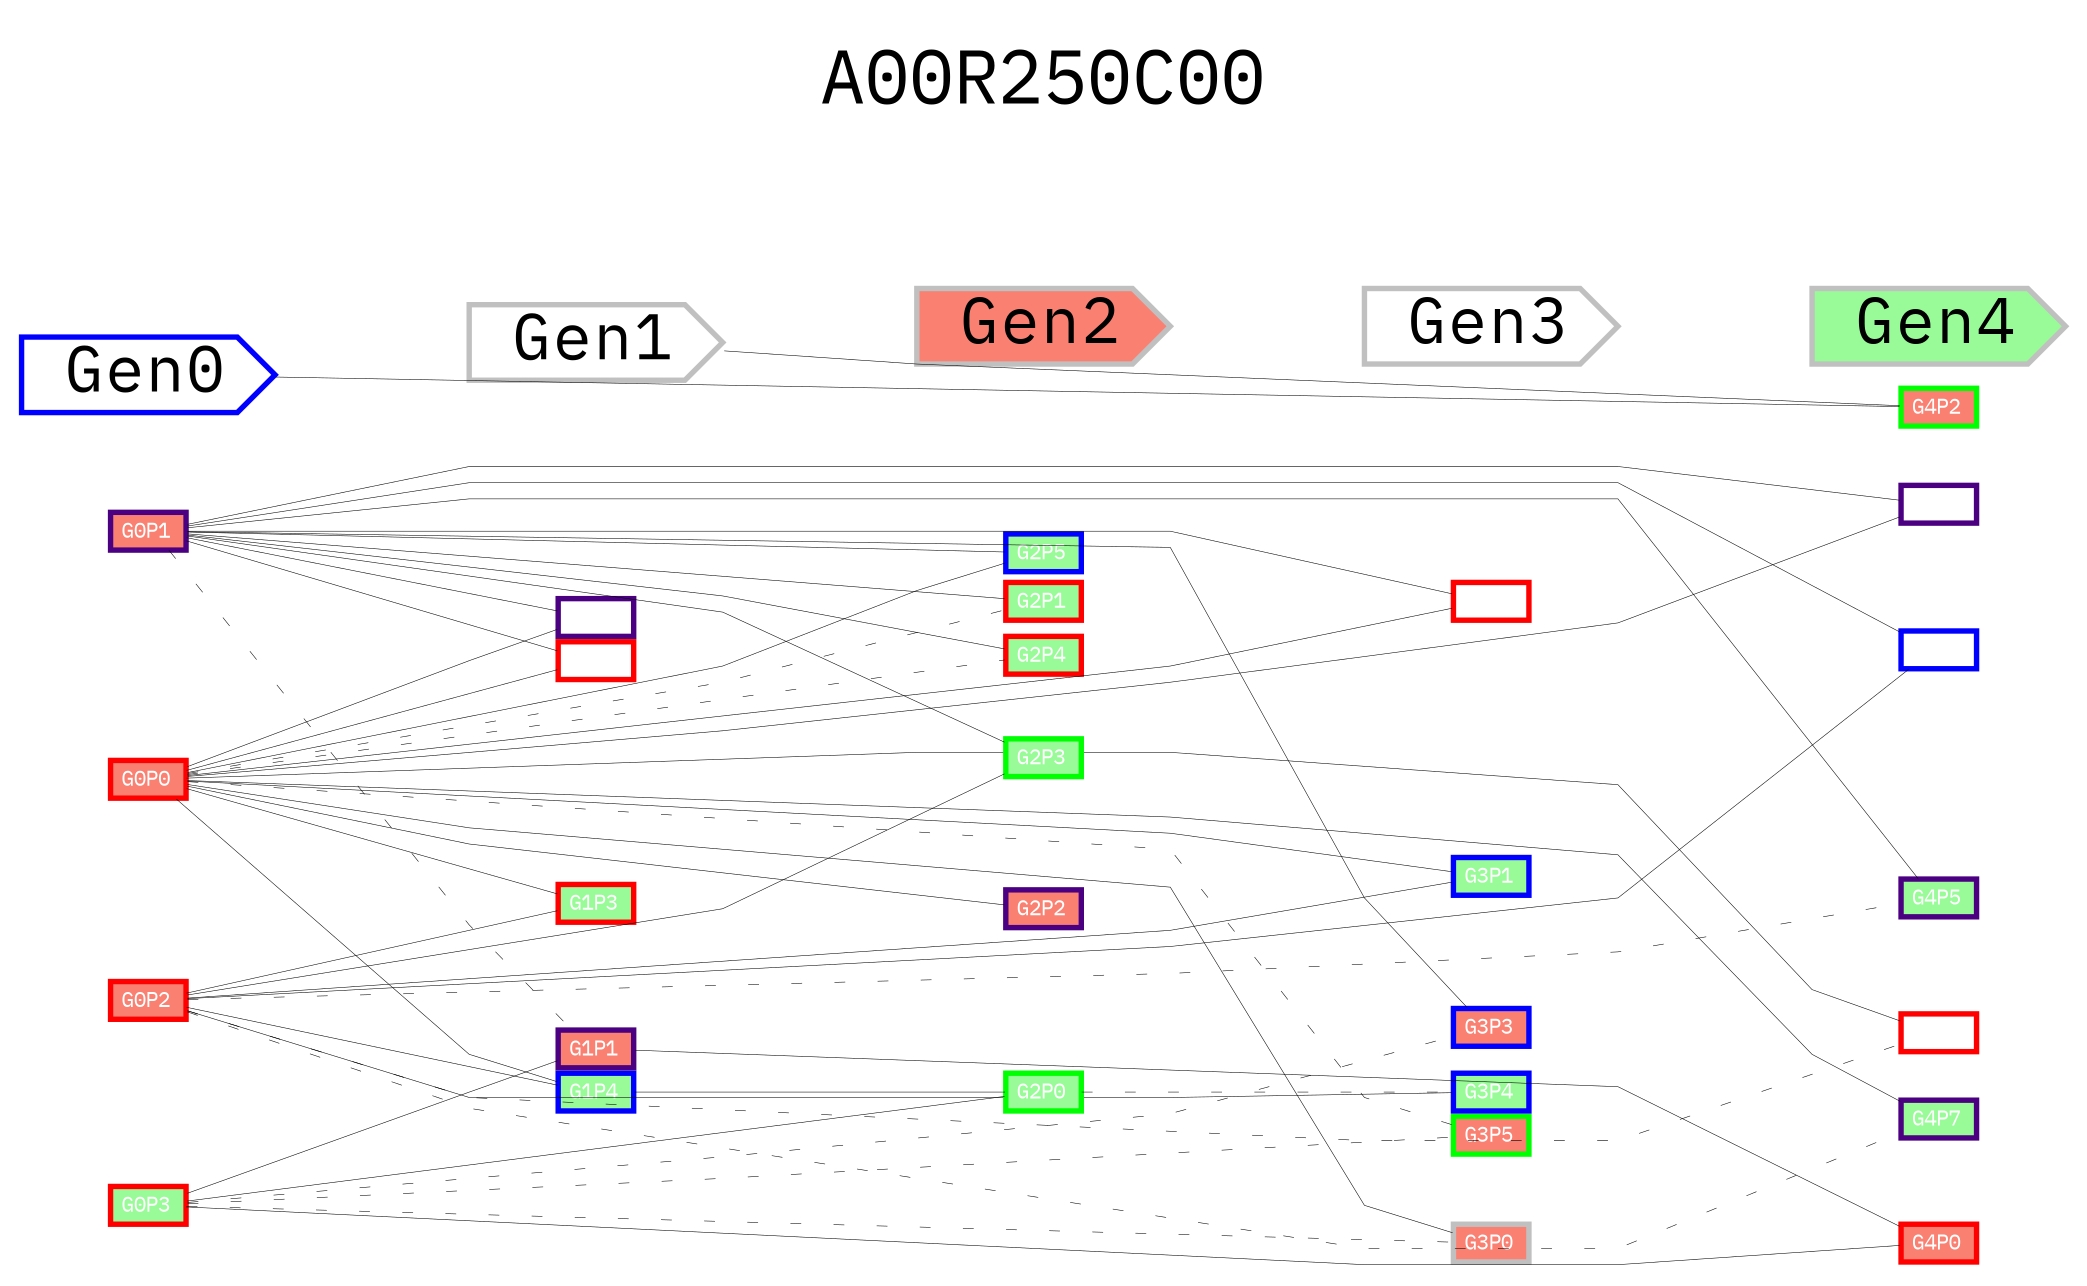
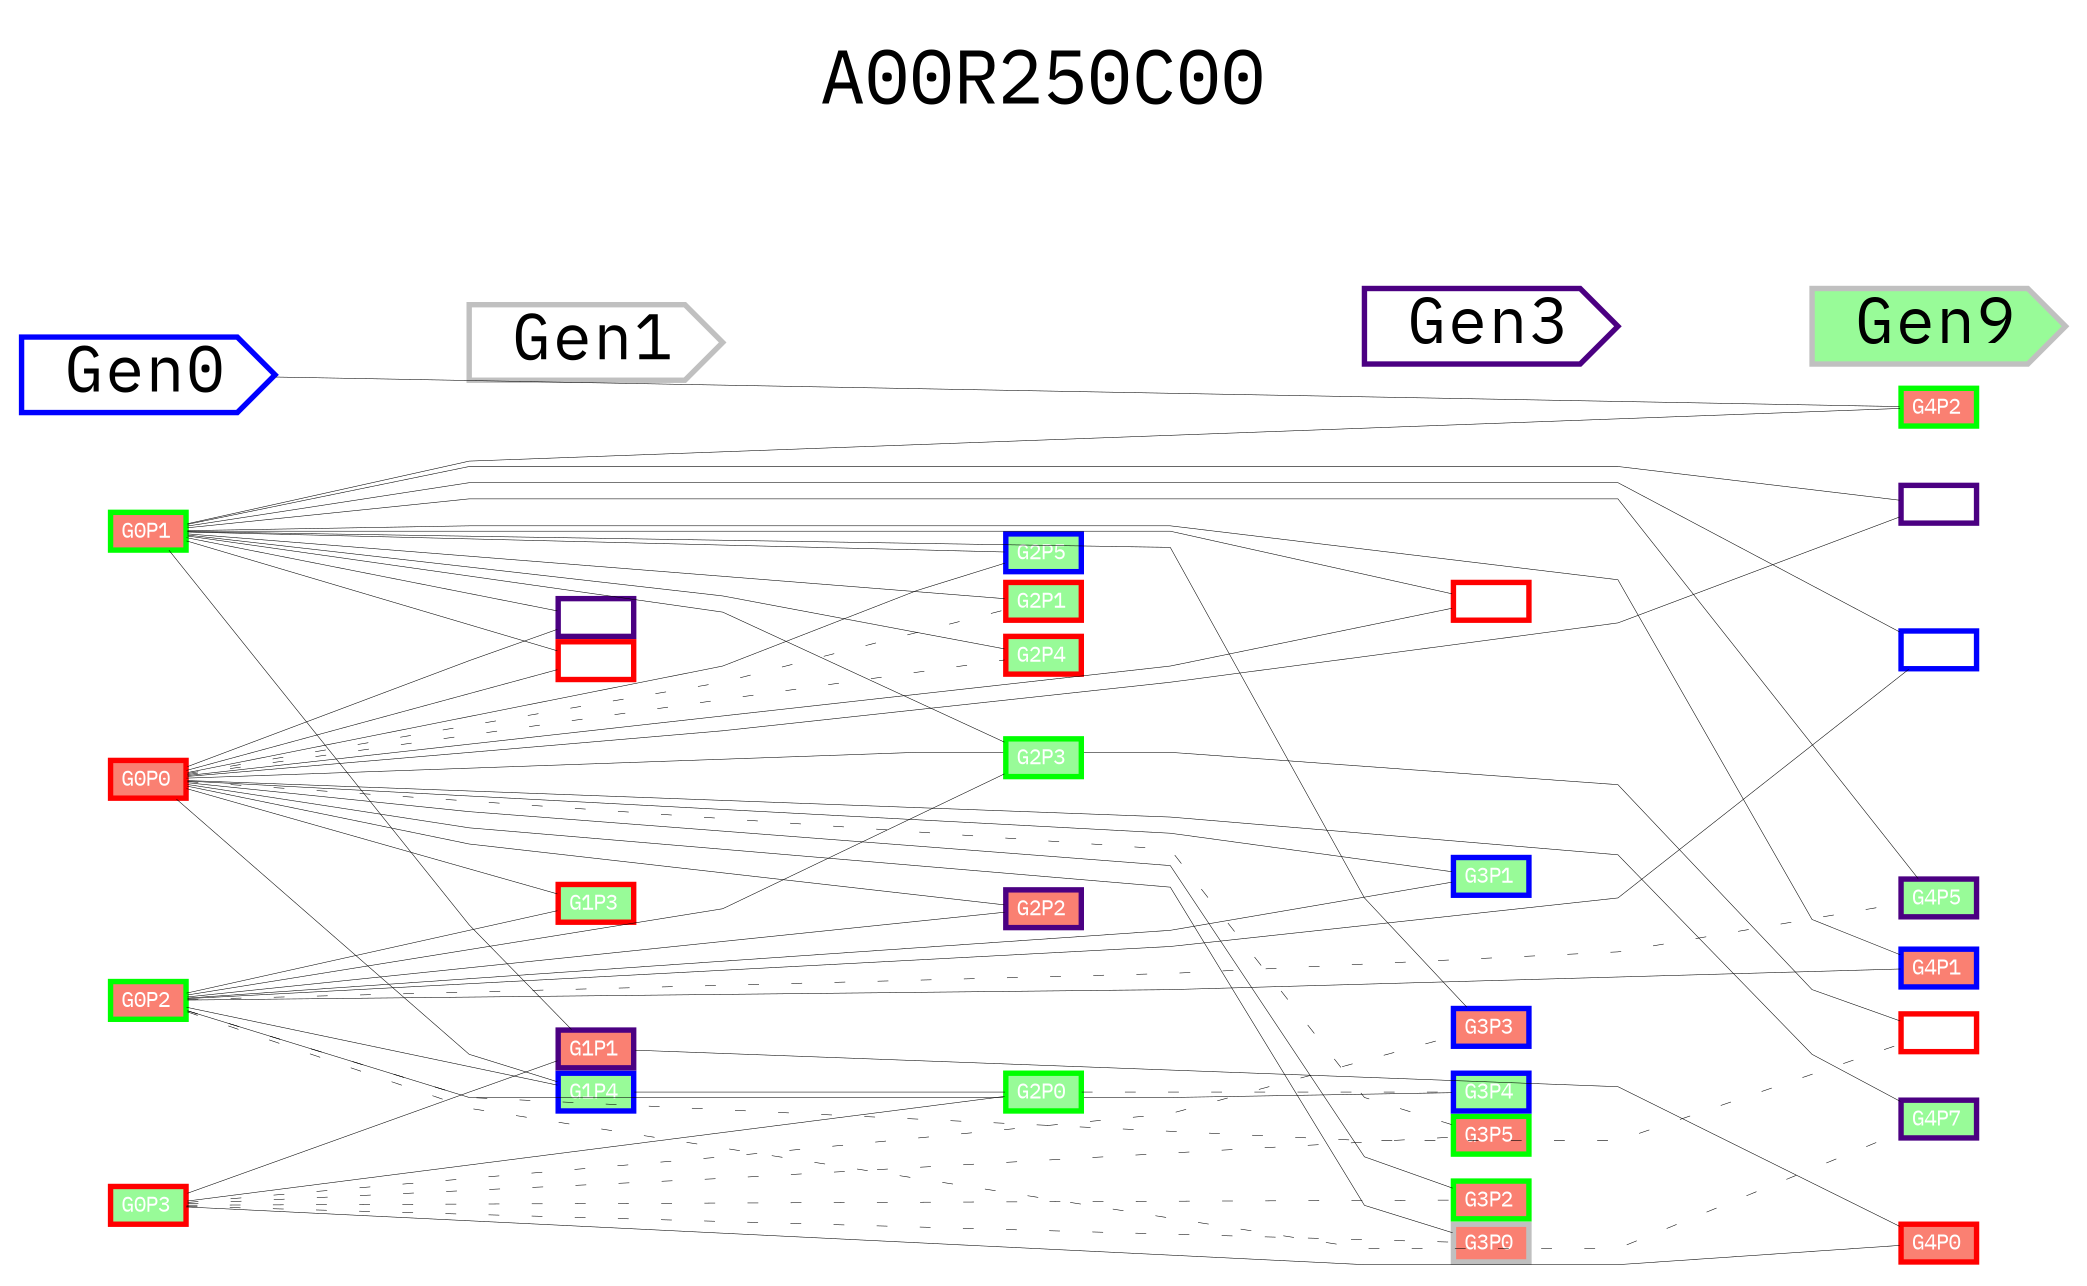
(1044, 326) -> none
(1491, 326) -> (1491, 326)
(1939, 326) -> (1939, 326)
(1312, 381) -> (1212, 434)
(148, 531) -> (148, 531)
(277, 685) -> (277, 685)
none -> (596, 955)
none -> (1939, 968)
(148, 1000) -> (148, 1000)
none -> (1491, 1200)
